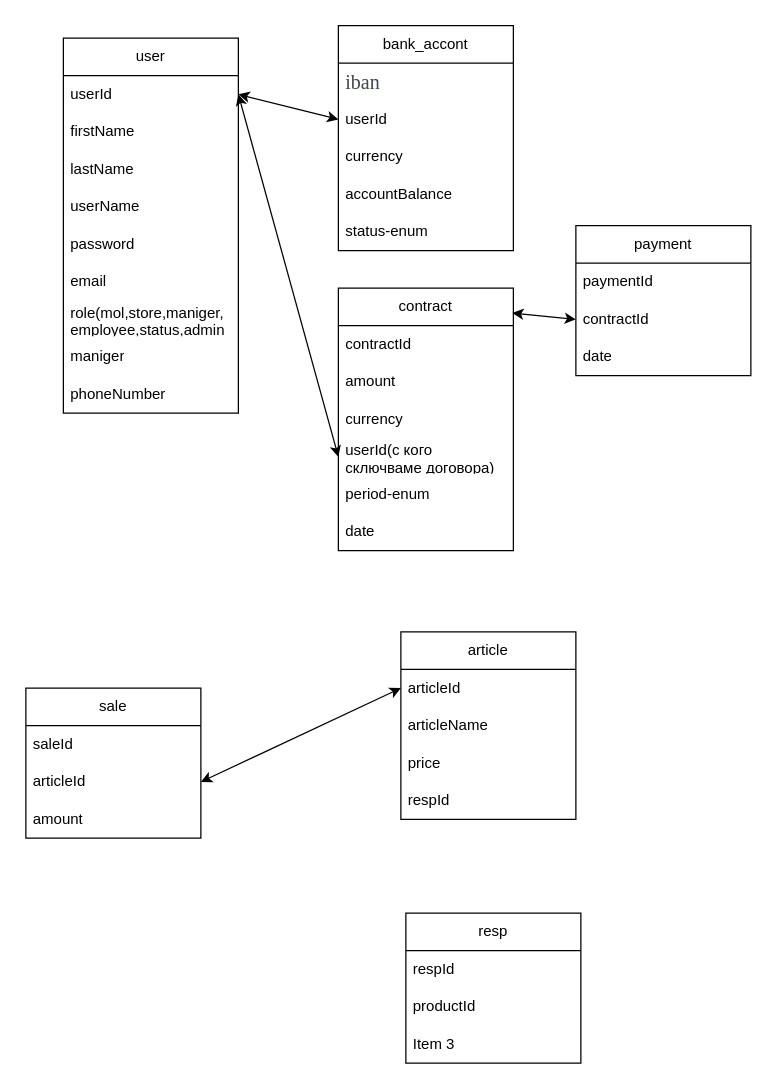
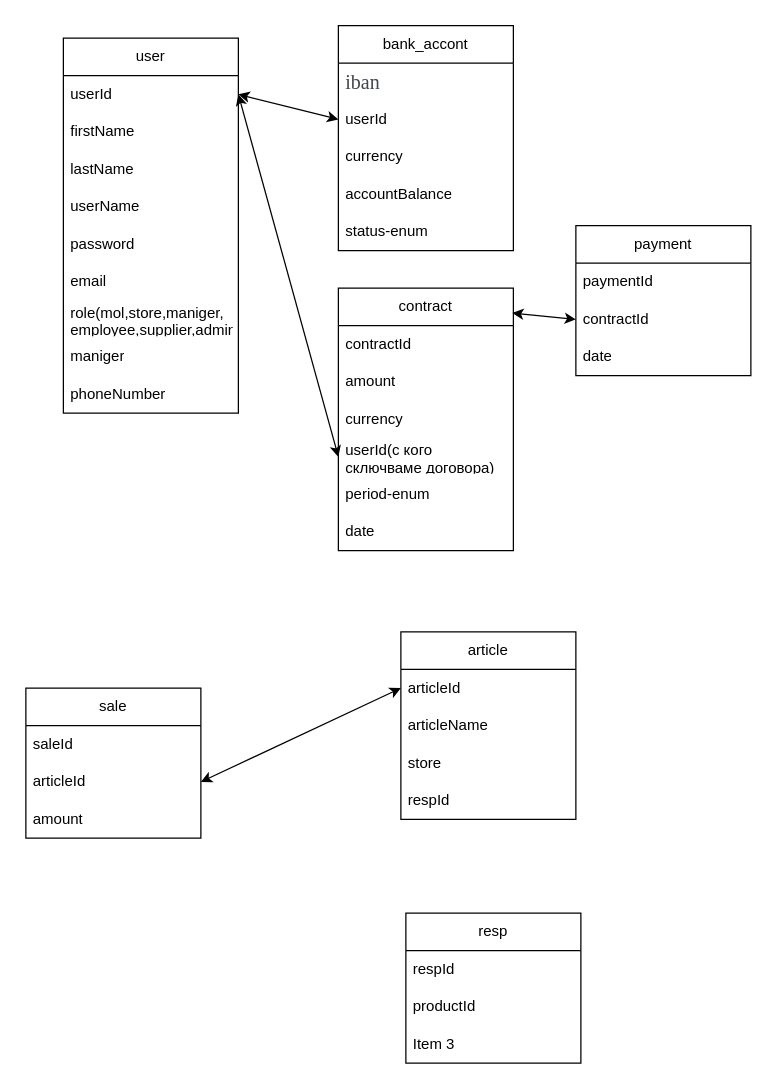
(152, 319) -> (152, 319)
(427, 763) -> (429, 763)
